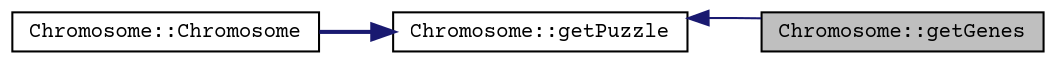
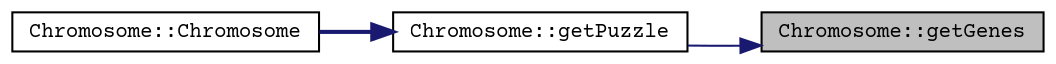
(735, 18) -> (714, 46)
